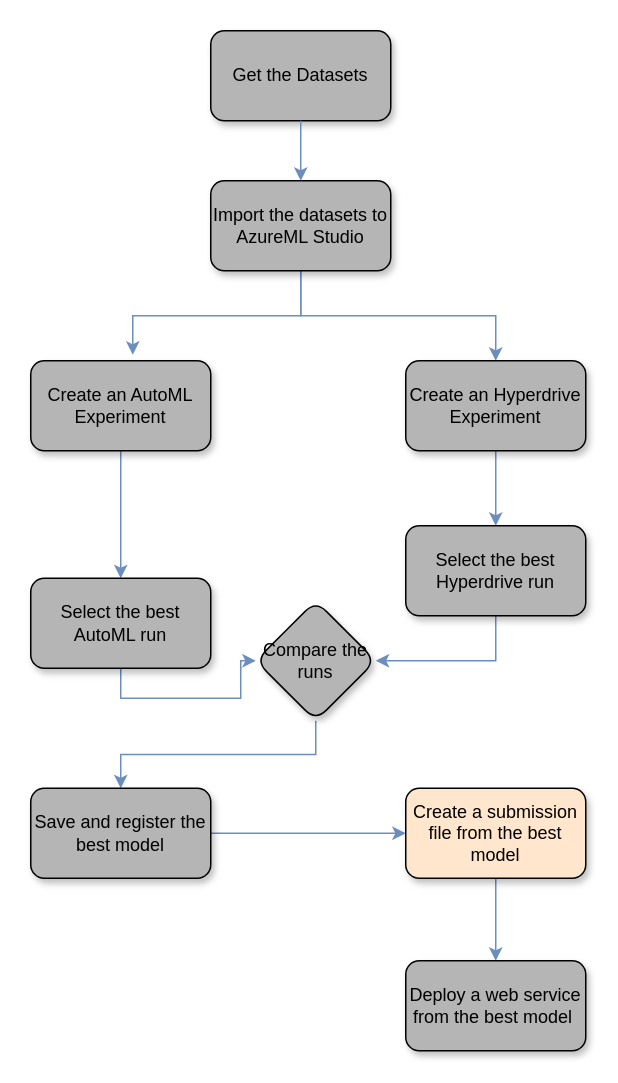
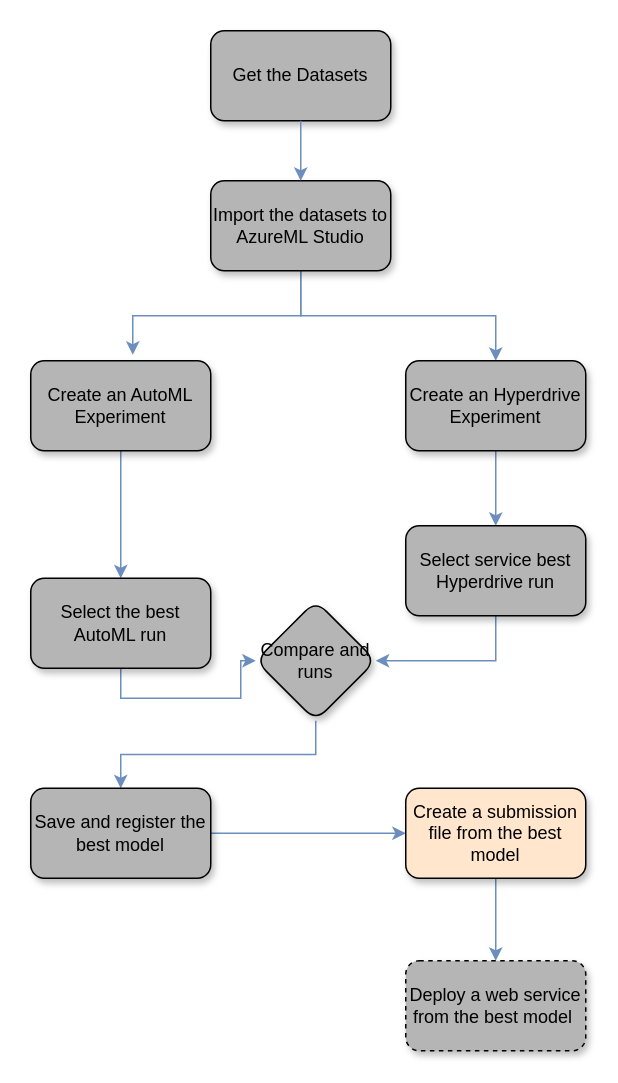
(496, 571) -> (496, 571)
(316, 661) -> (316, 661)
(496, 1006) -> (496, 1006)
